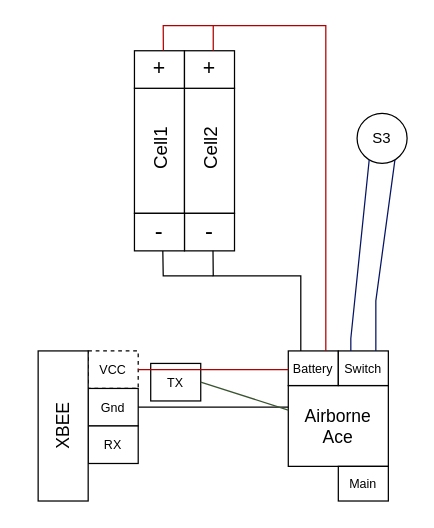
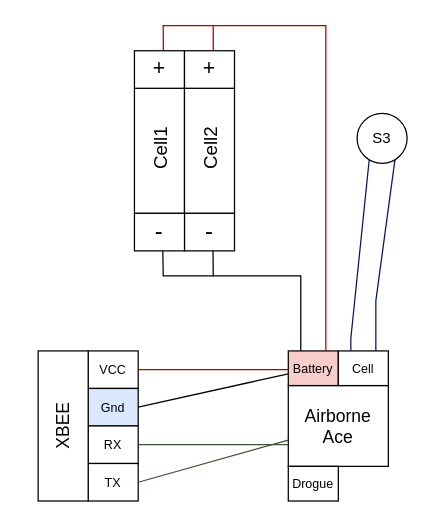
(313, 368) -> (313, 368)
(363, 368) -> (363, 368)
(113, 369) -> (113, 369)
(176, 382) -> (113, 482)
(113, 407) -> (113, 407)
(206, 407) -> (178, 398)
none -> (201, 444)
none -> (313, 483)
(363, 483) -> none
